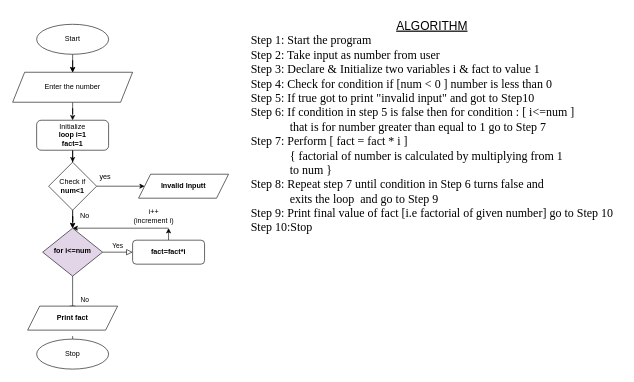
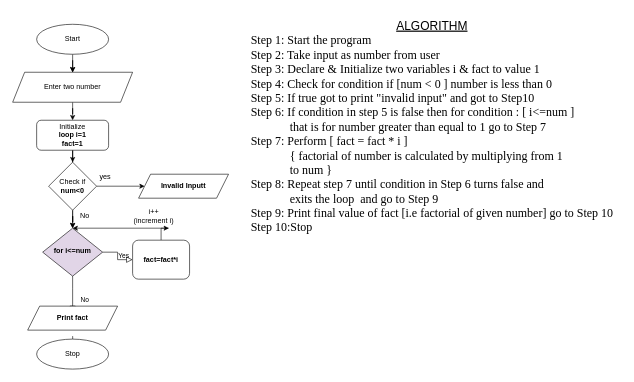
(72, 87) -> (72, 87)
(72, 186) -> (72, 186)
(168, 252) -> (161, 260)
